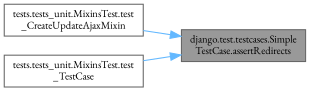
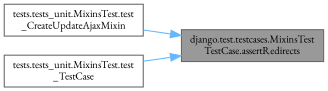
(244, 46) -> (253, 46)
